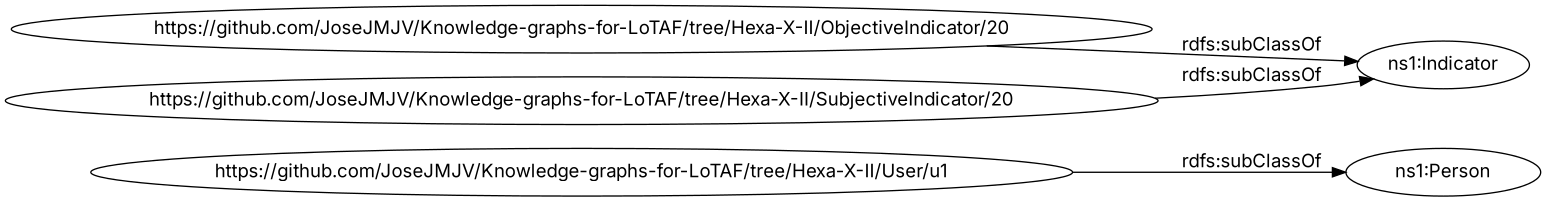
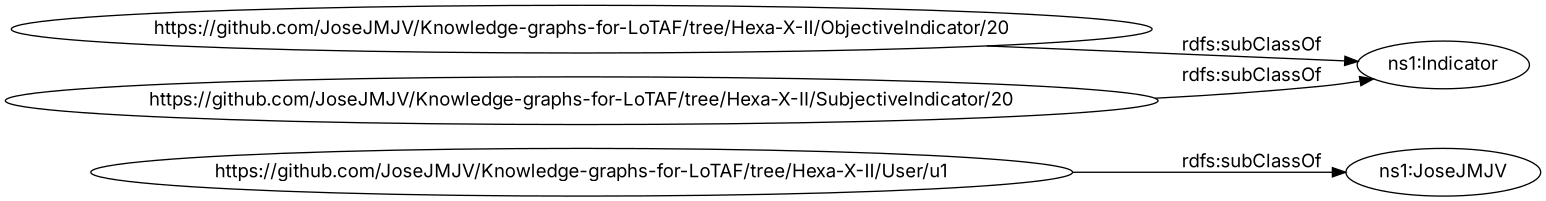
(1443, 172) -> (1443, 172)
